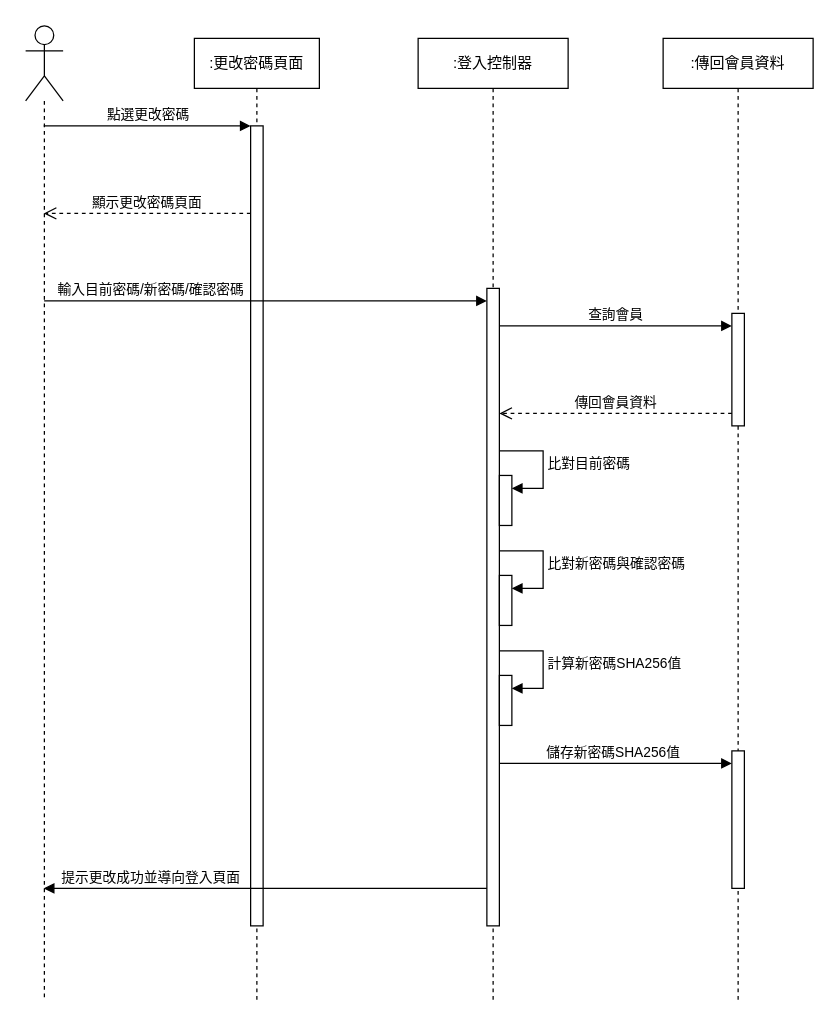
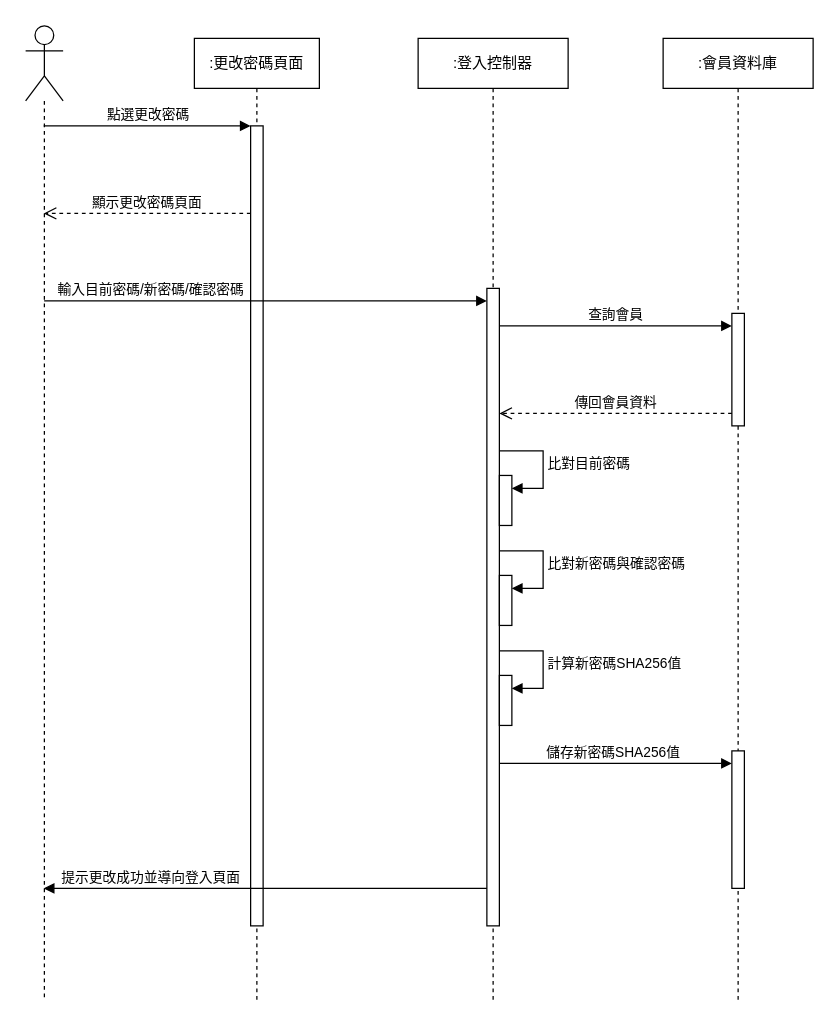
(738, 63) -> (738, 63)
